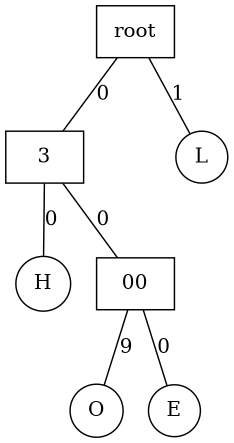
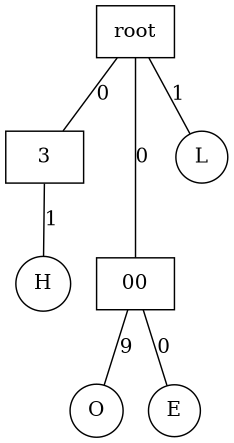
(52, 220) -> (52, 220)
(90, 221) -> (136, 158)
